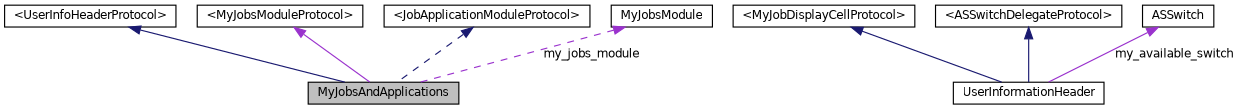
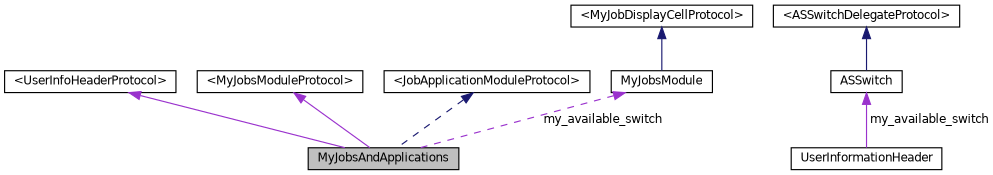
(590, 55) -> (601, 120)
(243, 56) -> (243, 122)
(932, 57) -> (662, 55)
(1029, 61) -> (867, 55)
